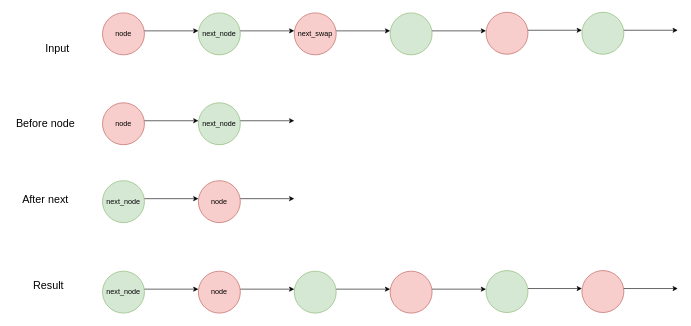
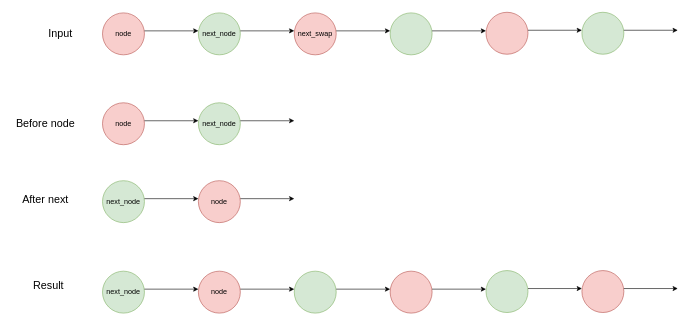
(57, 49) -> (60, 34)
